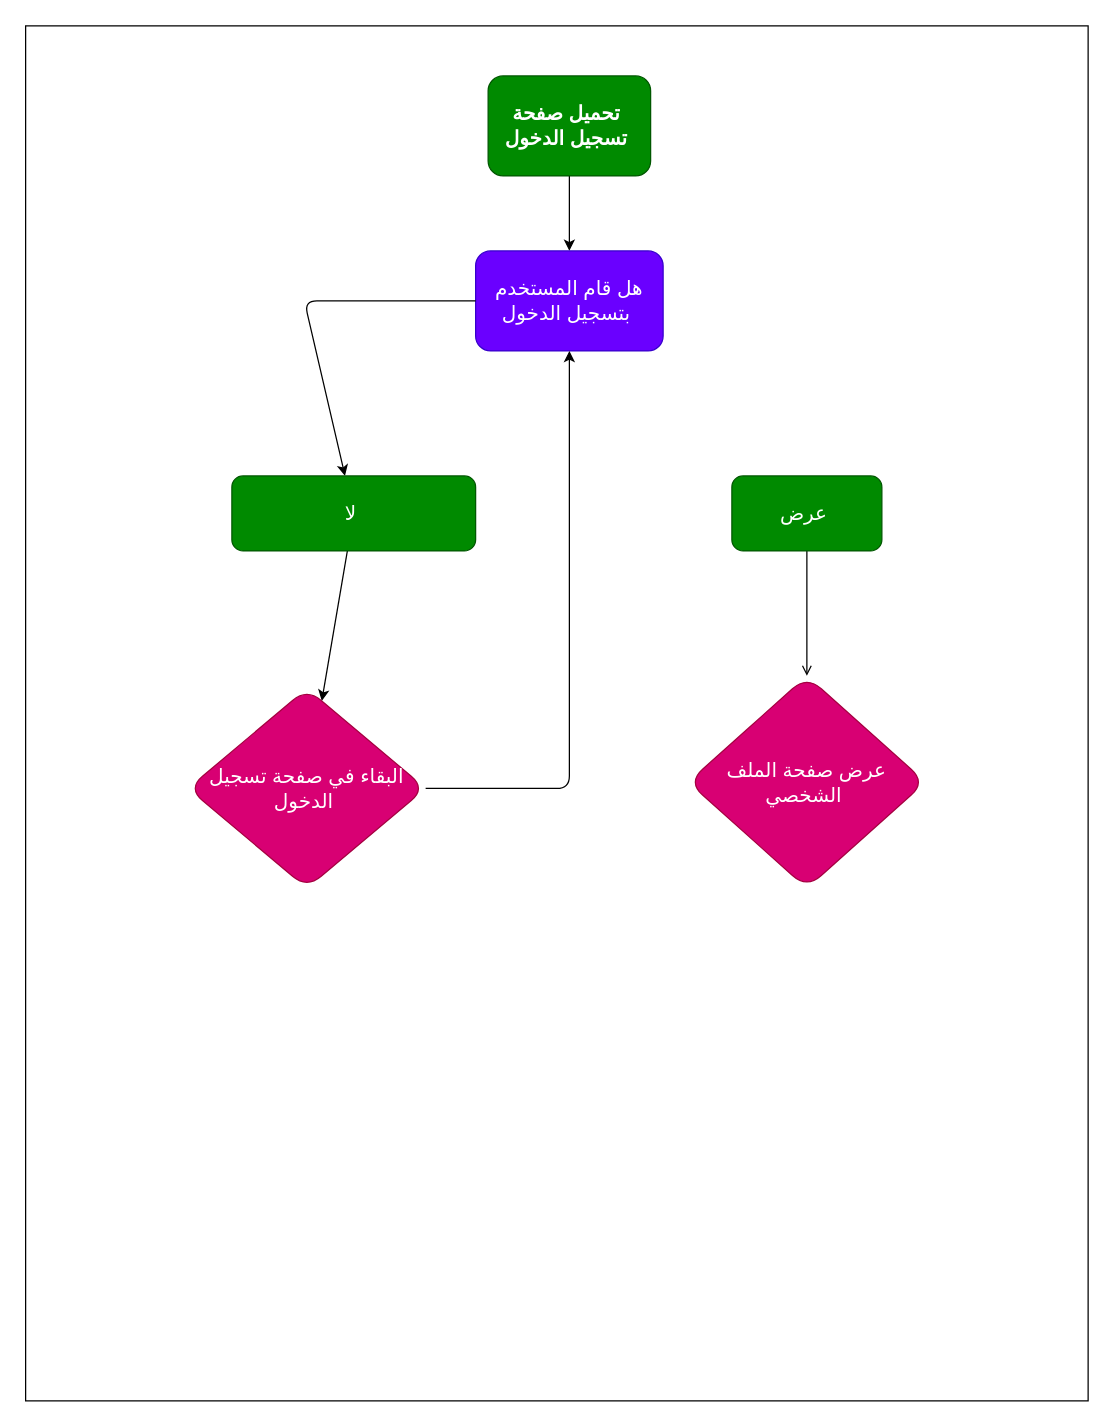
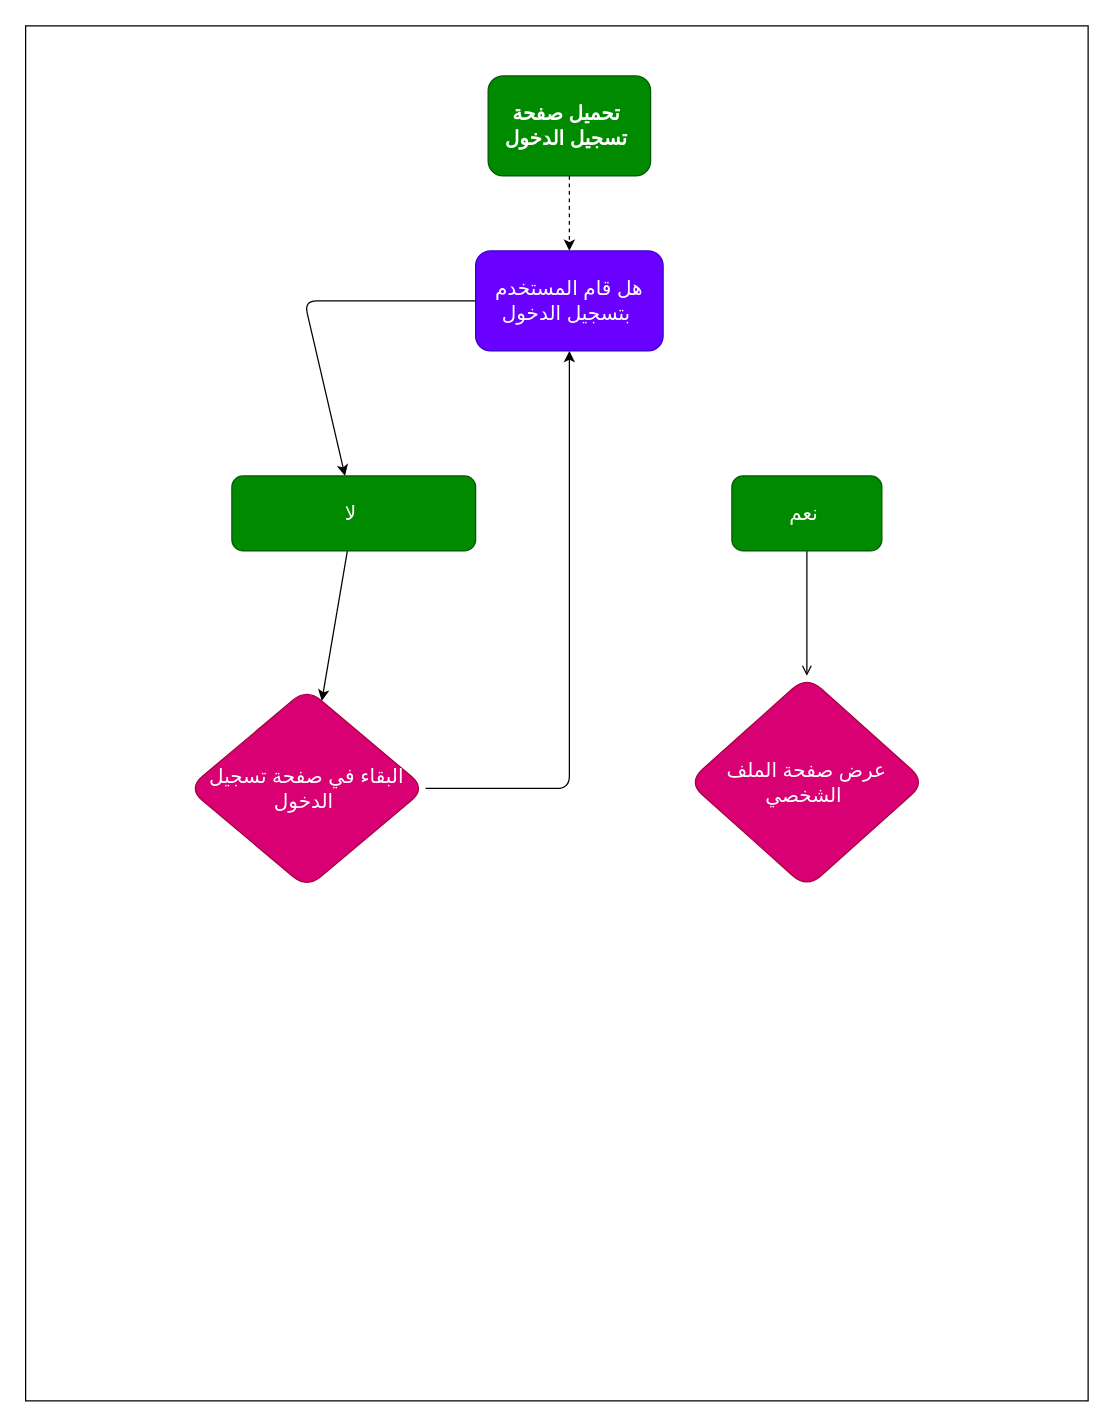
(569, 210) -> (569, 210)
(807, 513) -> (807, 513)
